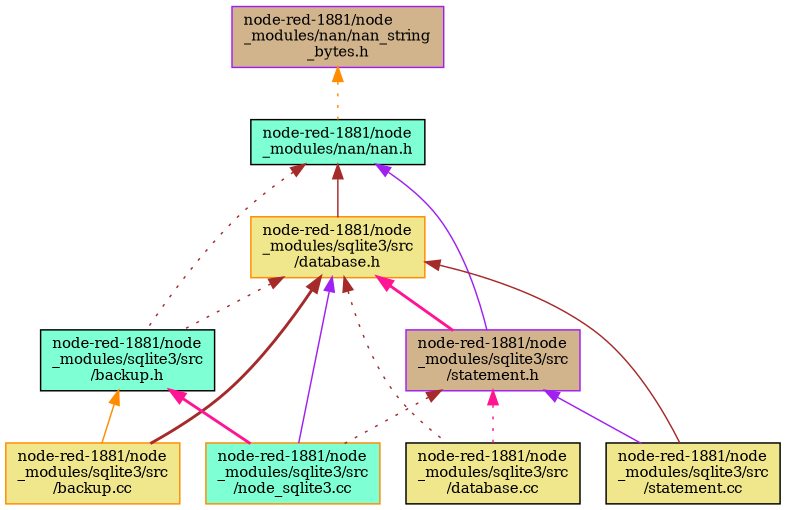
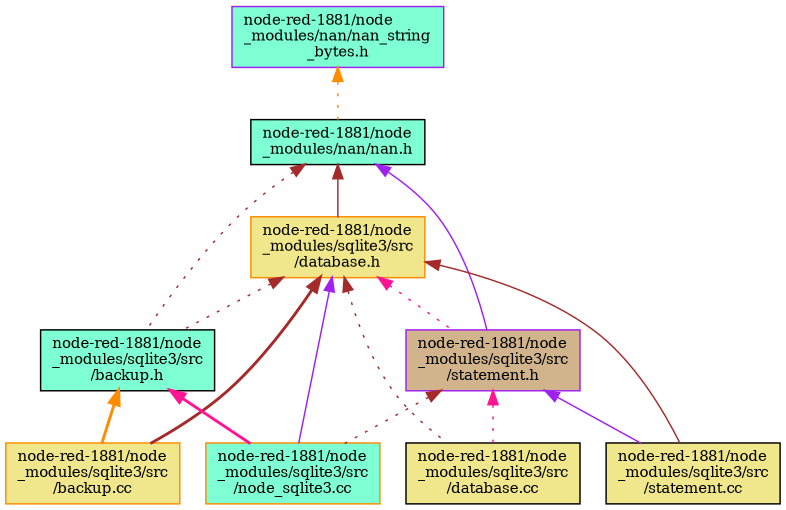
(338, 37) -> (338, 37)
(421, 308) -> (421, 308)
(108, 424) -> (108, 424)
